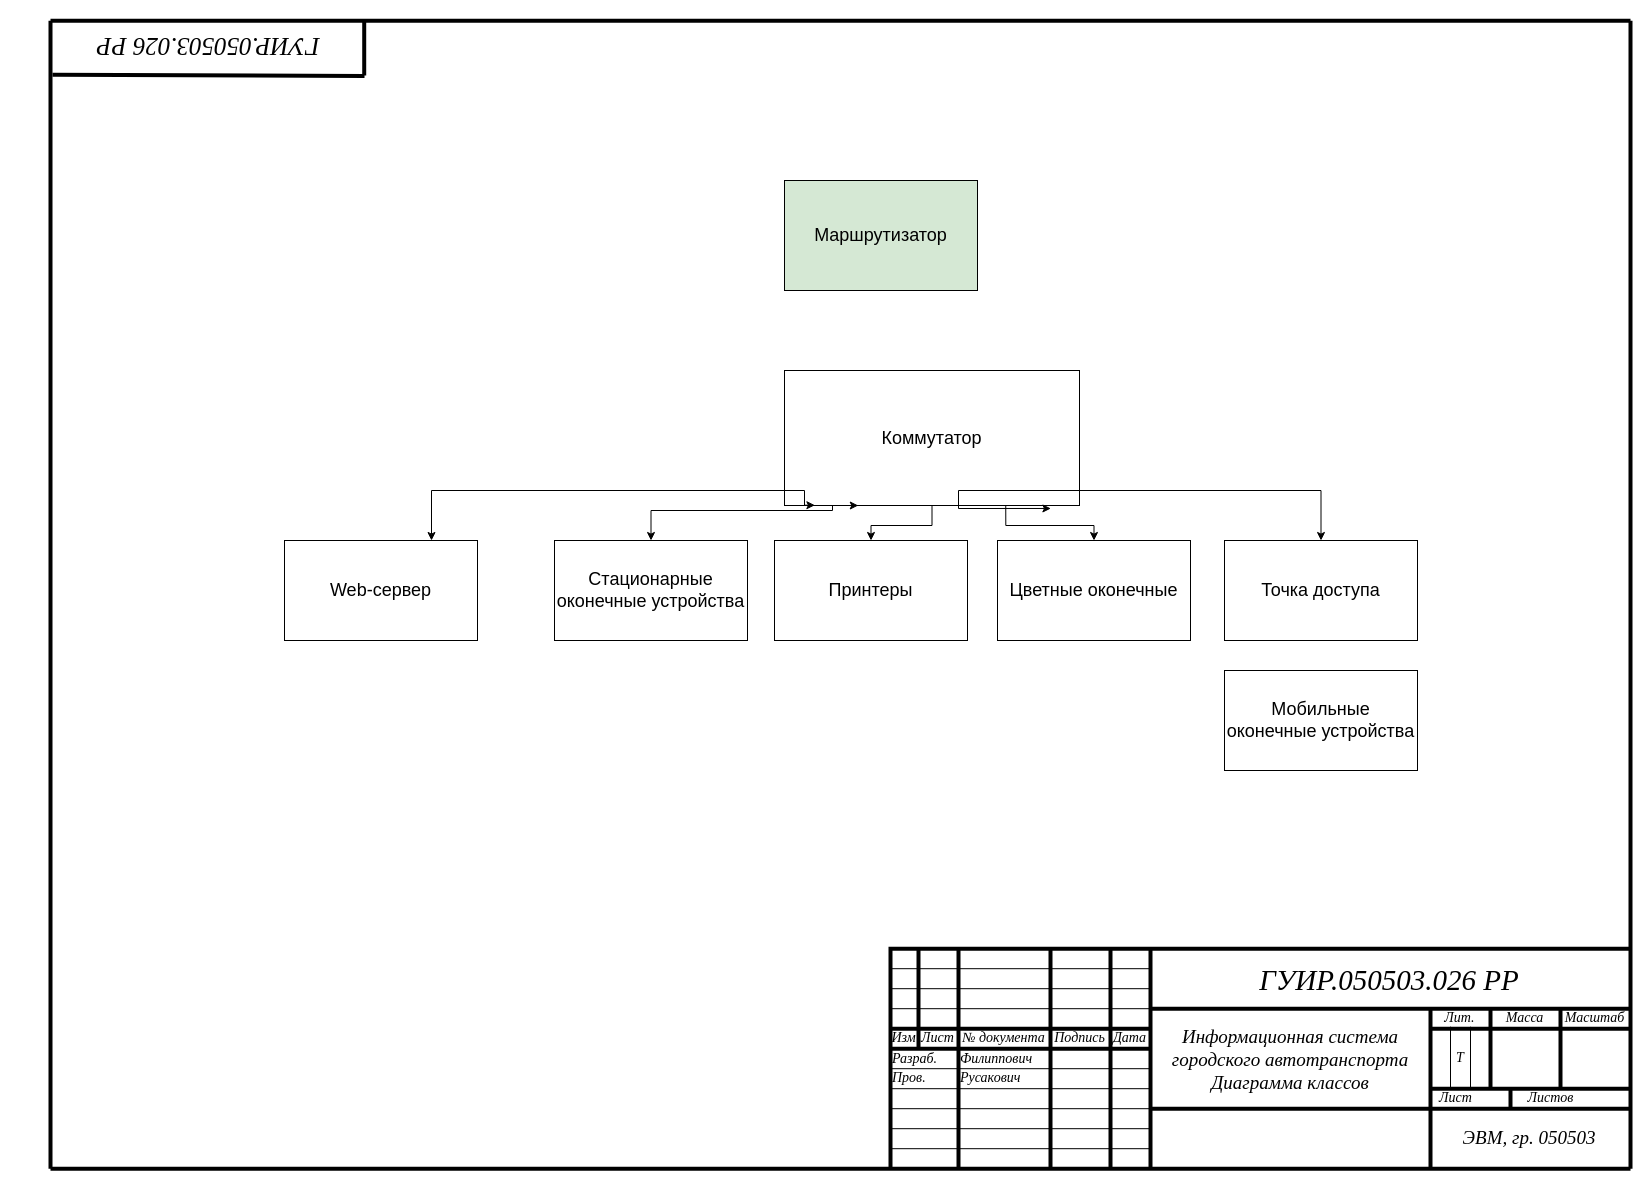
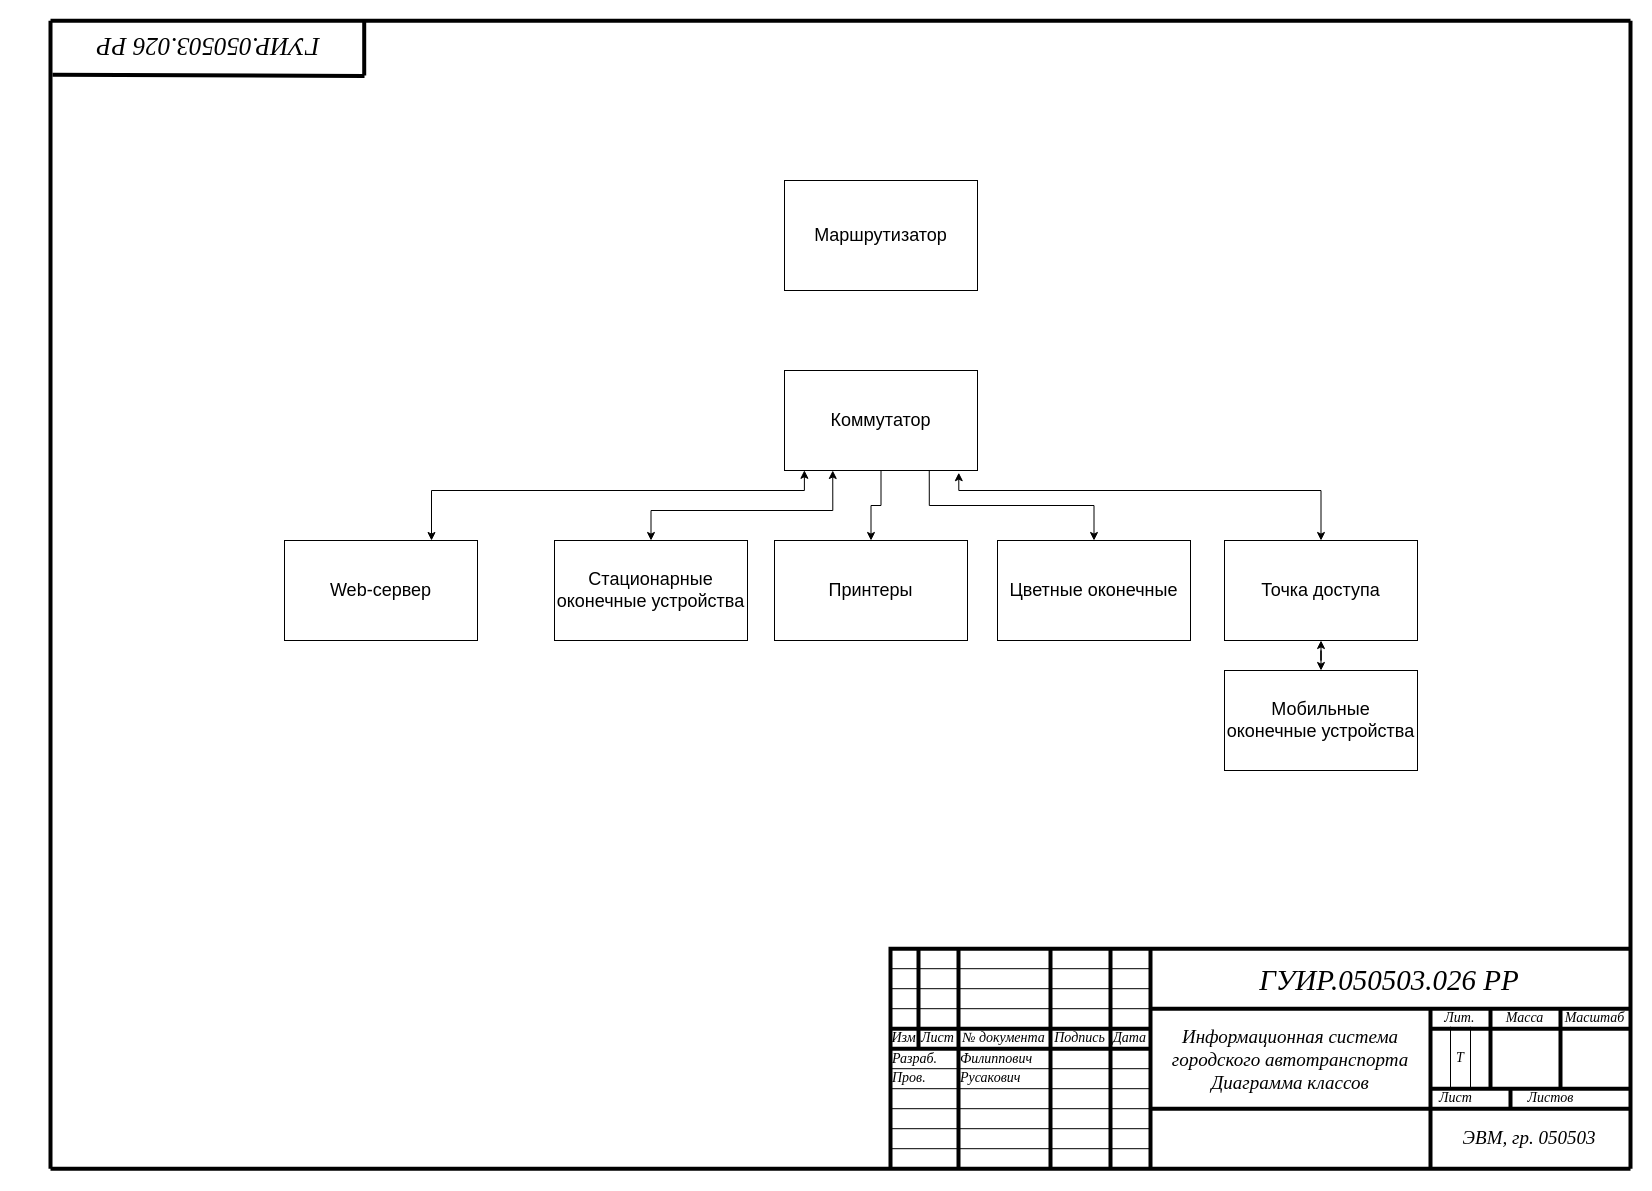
(881, 236) -> (881, 236)
(932, 438) -> (881, 421)
none -> (1321, 656)
